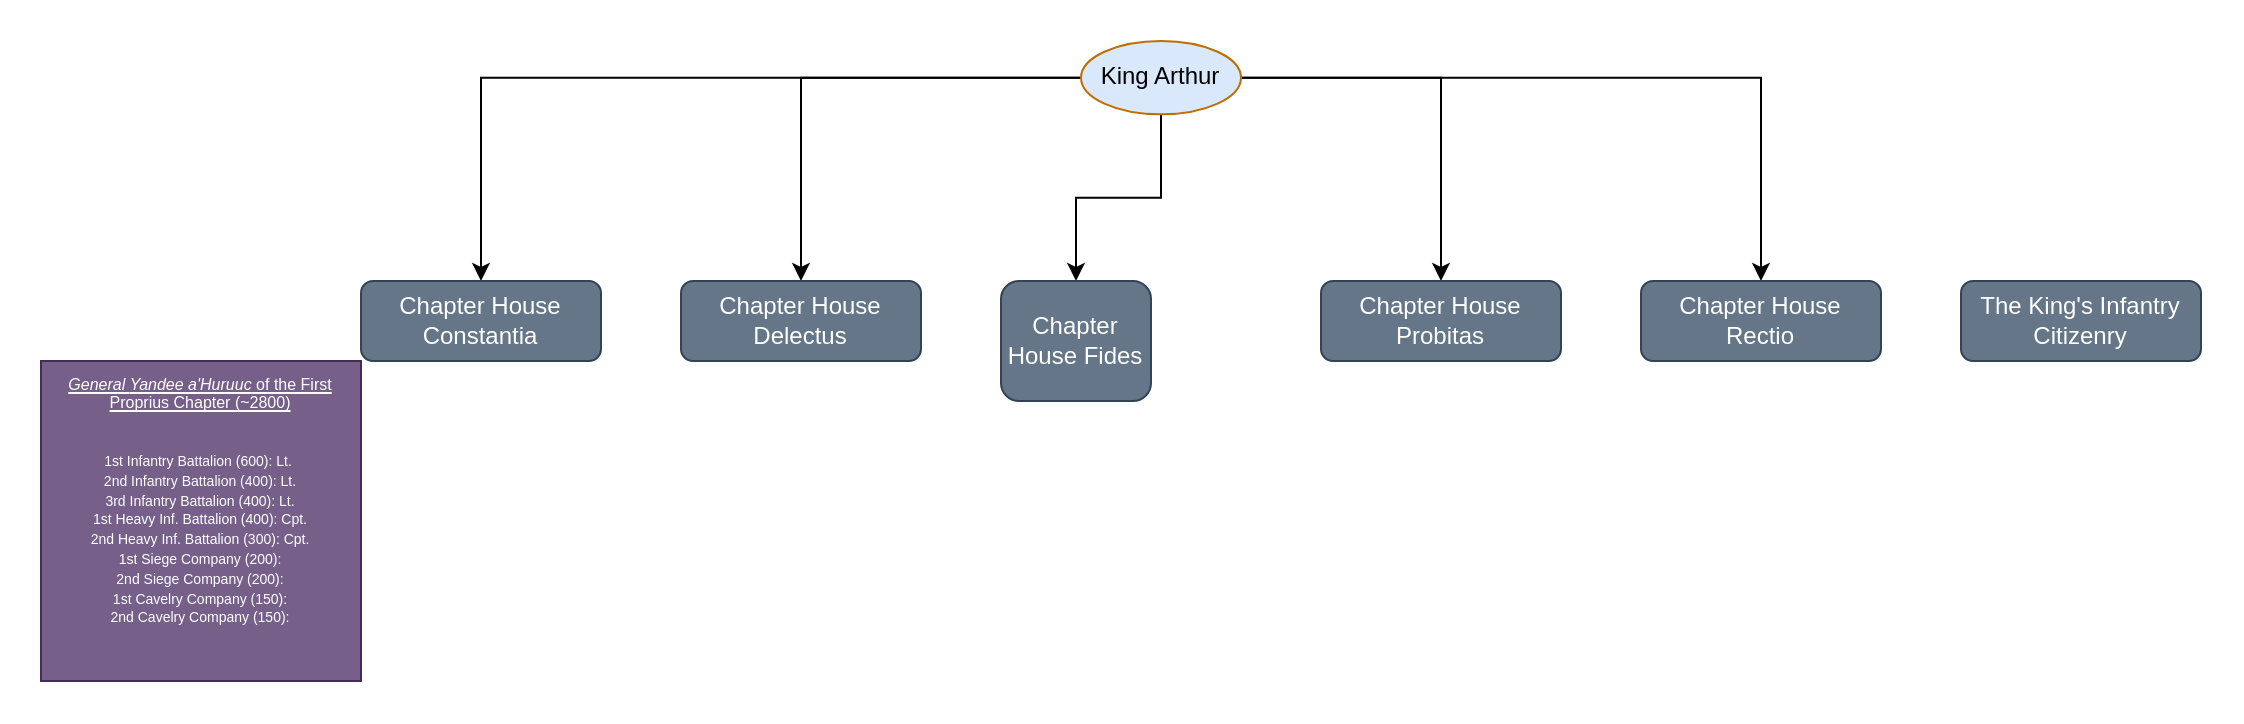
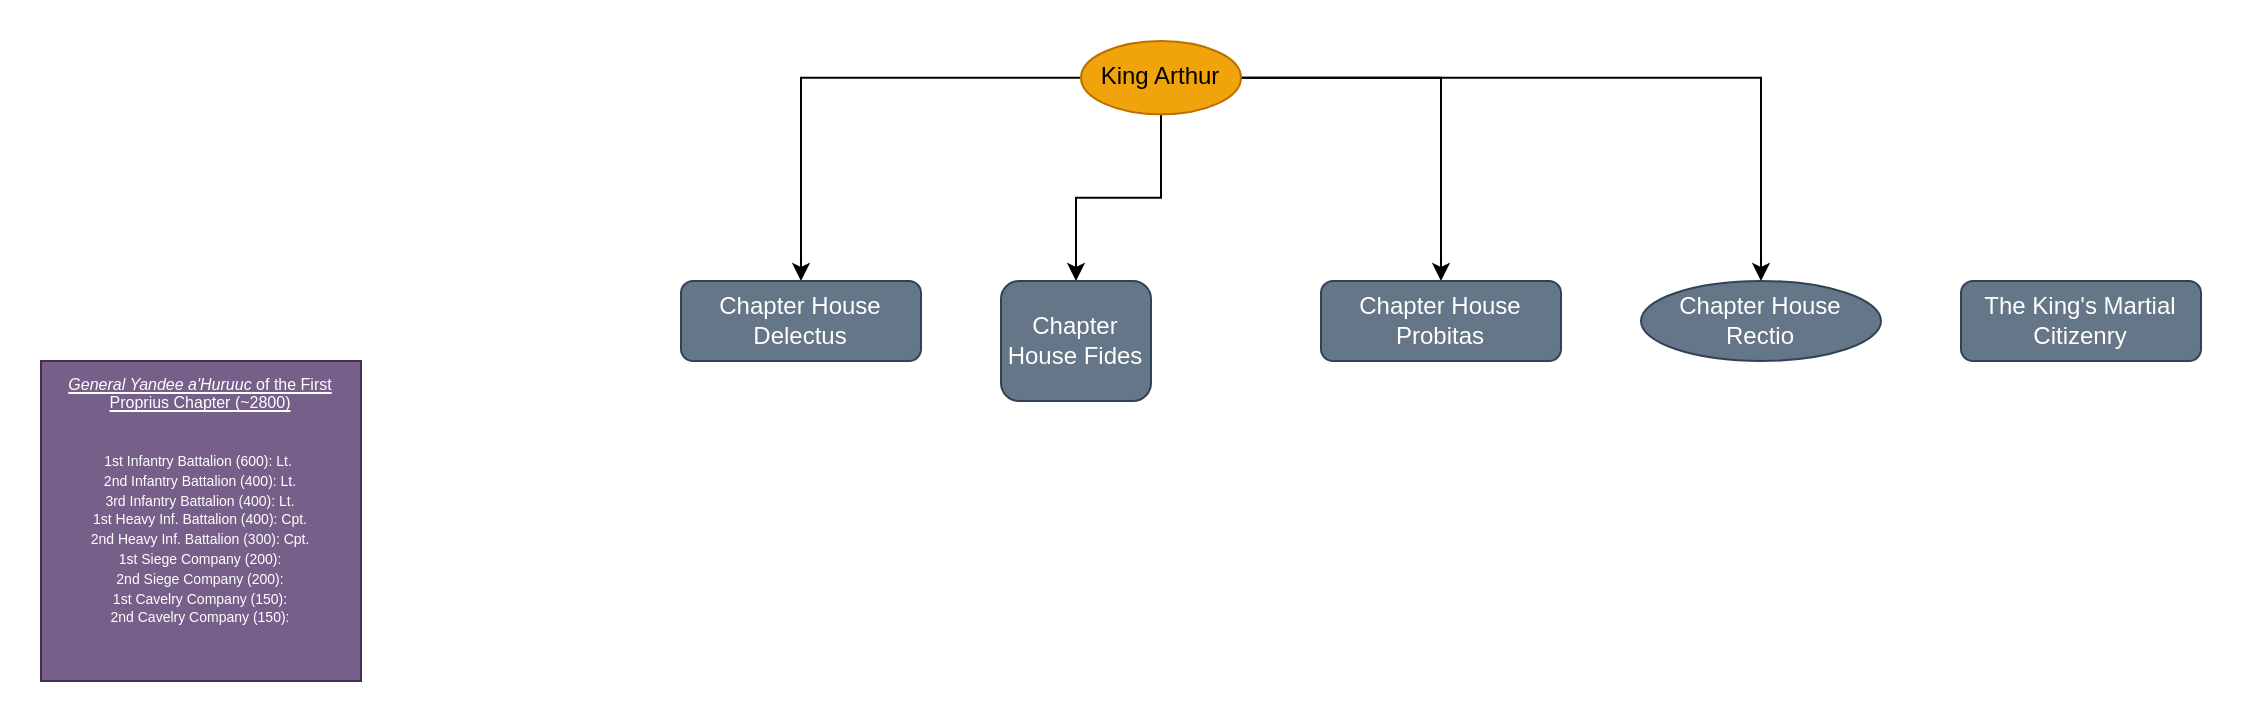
(545, 78) -> none
(1161, 78) -> (1161, 78)
(481, 321) -> none
(1761, 321) -> (1761, 321)
(2081, 321) -> (2081, 321)
